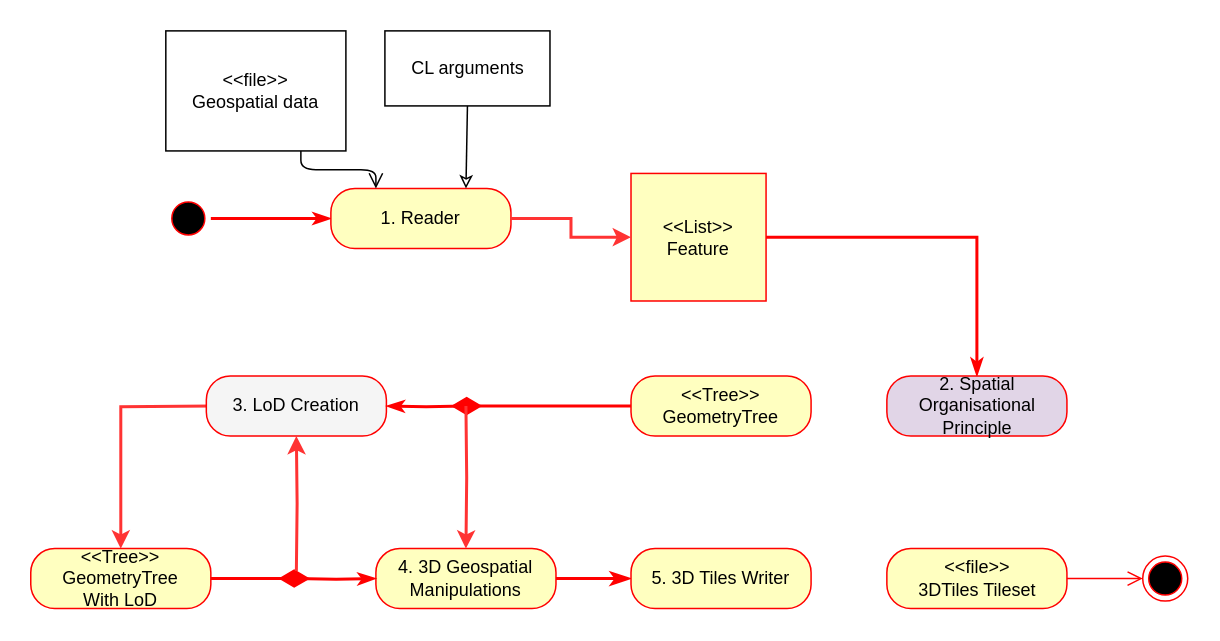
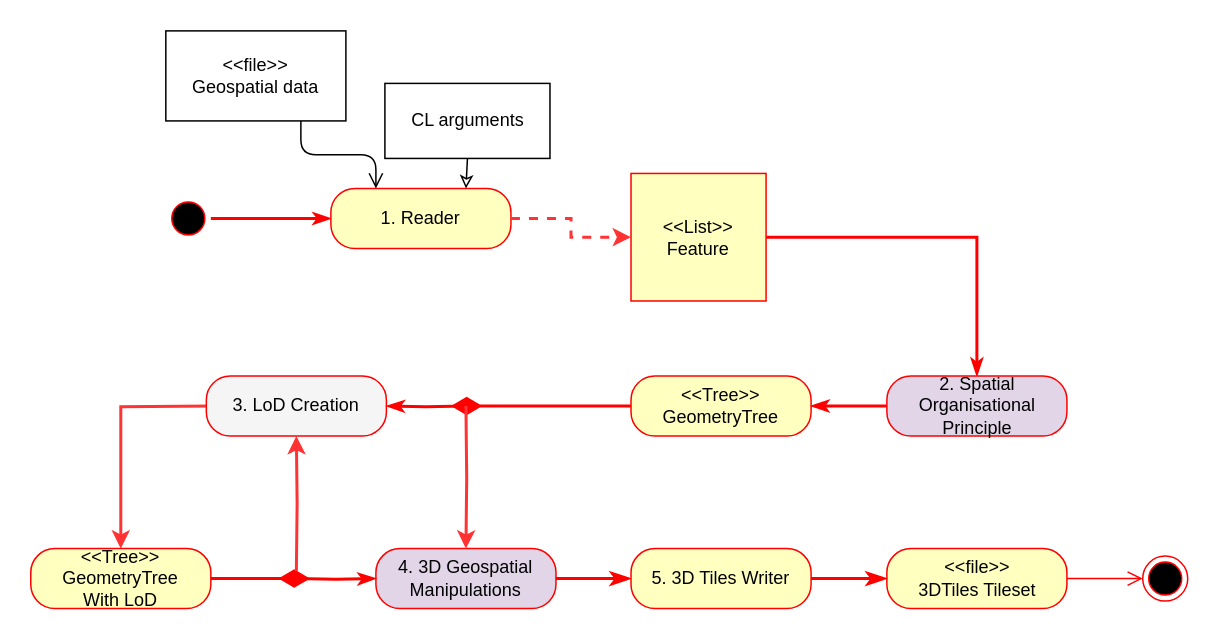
(467, 68) -> (467, 121)
(256, 91) -> (256, 76)
(571, 225) -> (571, 225)
none -> (855, 406)
(466, 578) -> (466, 578)
none -> (841, 578)
